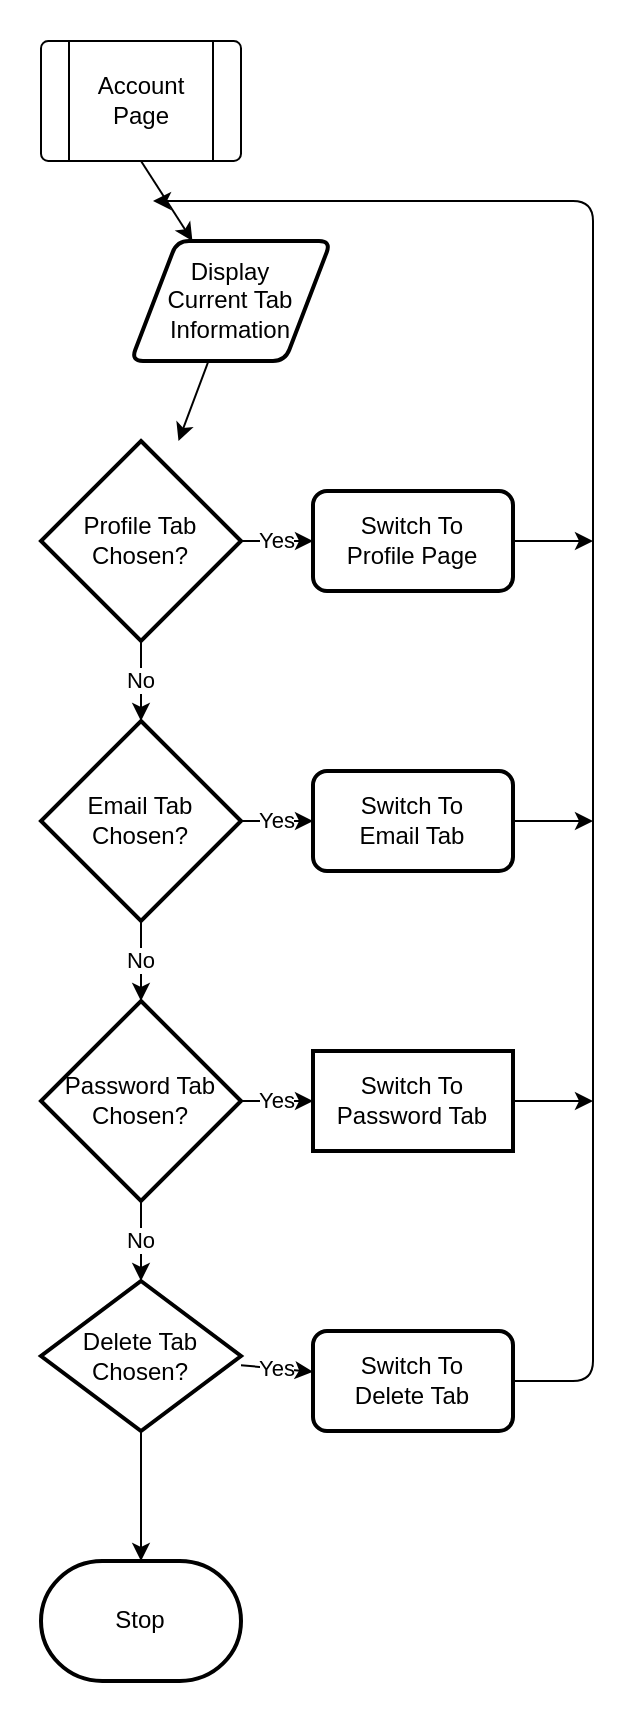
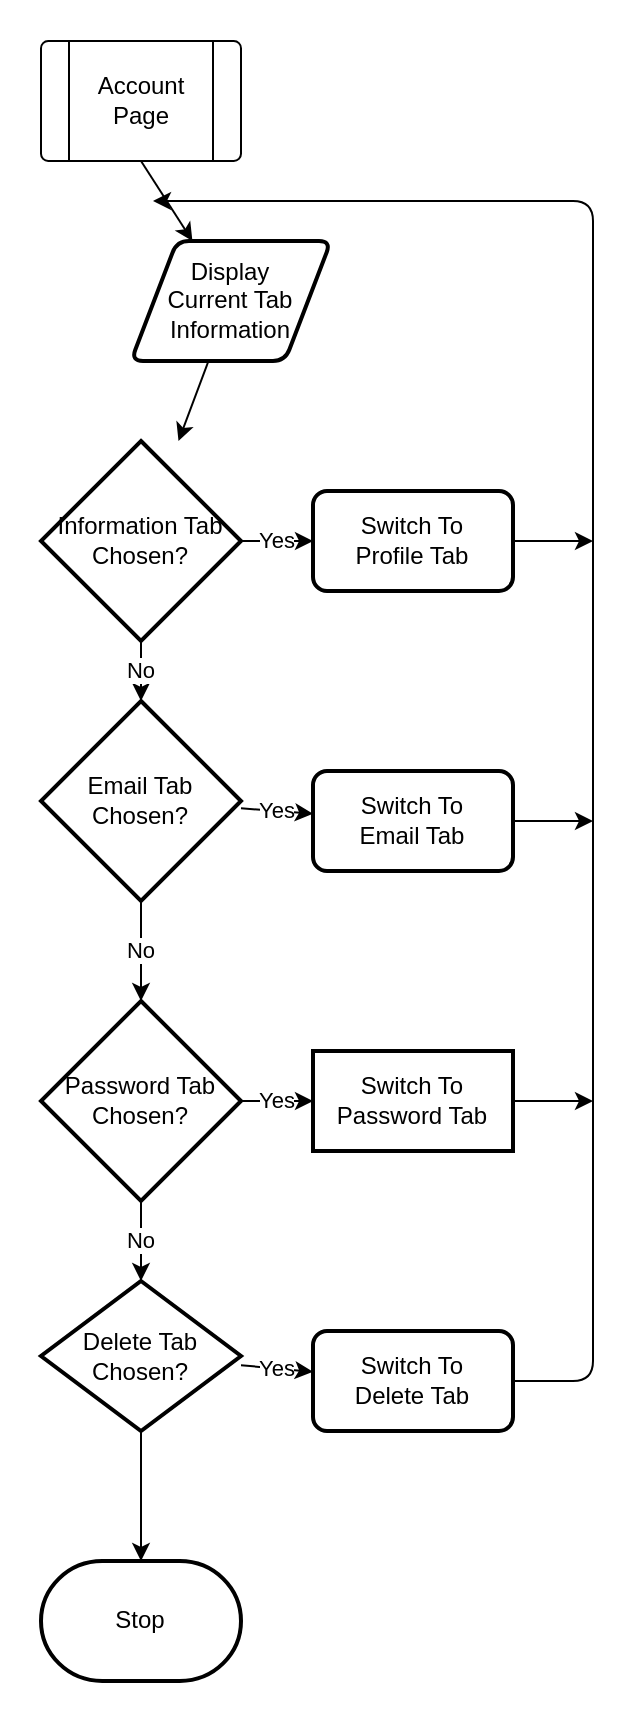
(141, 541) -> (141, 541)
(413, 541) -> (413, 541)
(141, 821) -> (141, 801)
